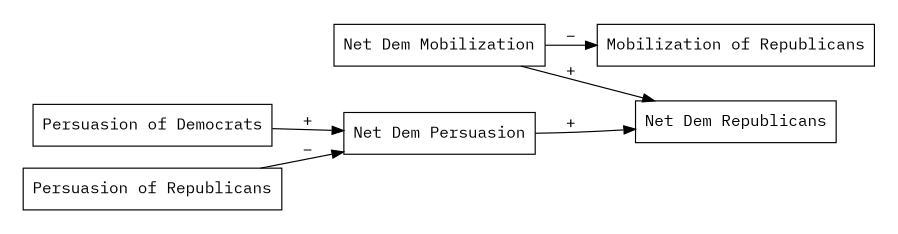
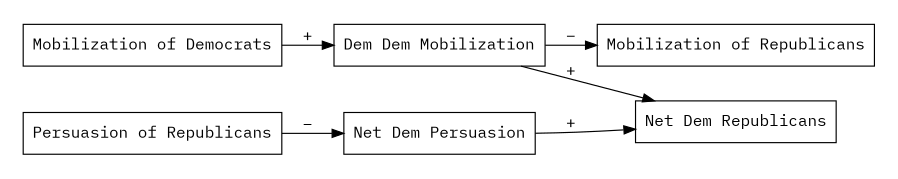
none -> (153, 45)
(440, 45) -> (440, 45)
(153, 125) -> none
